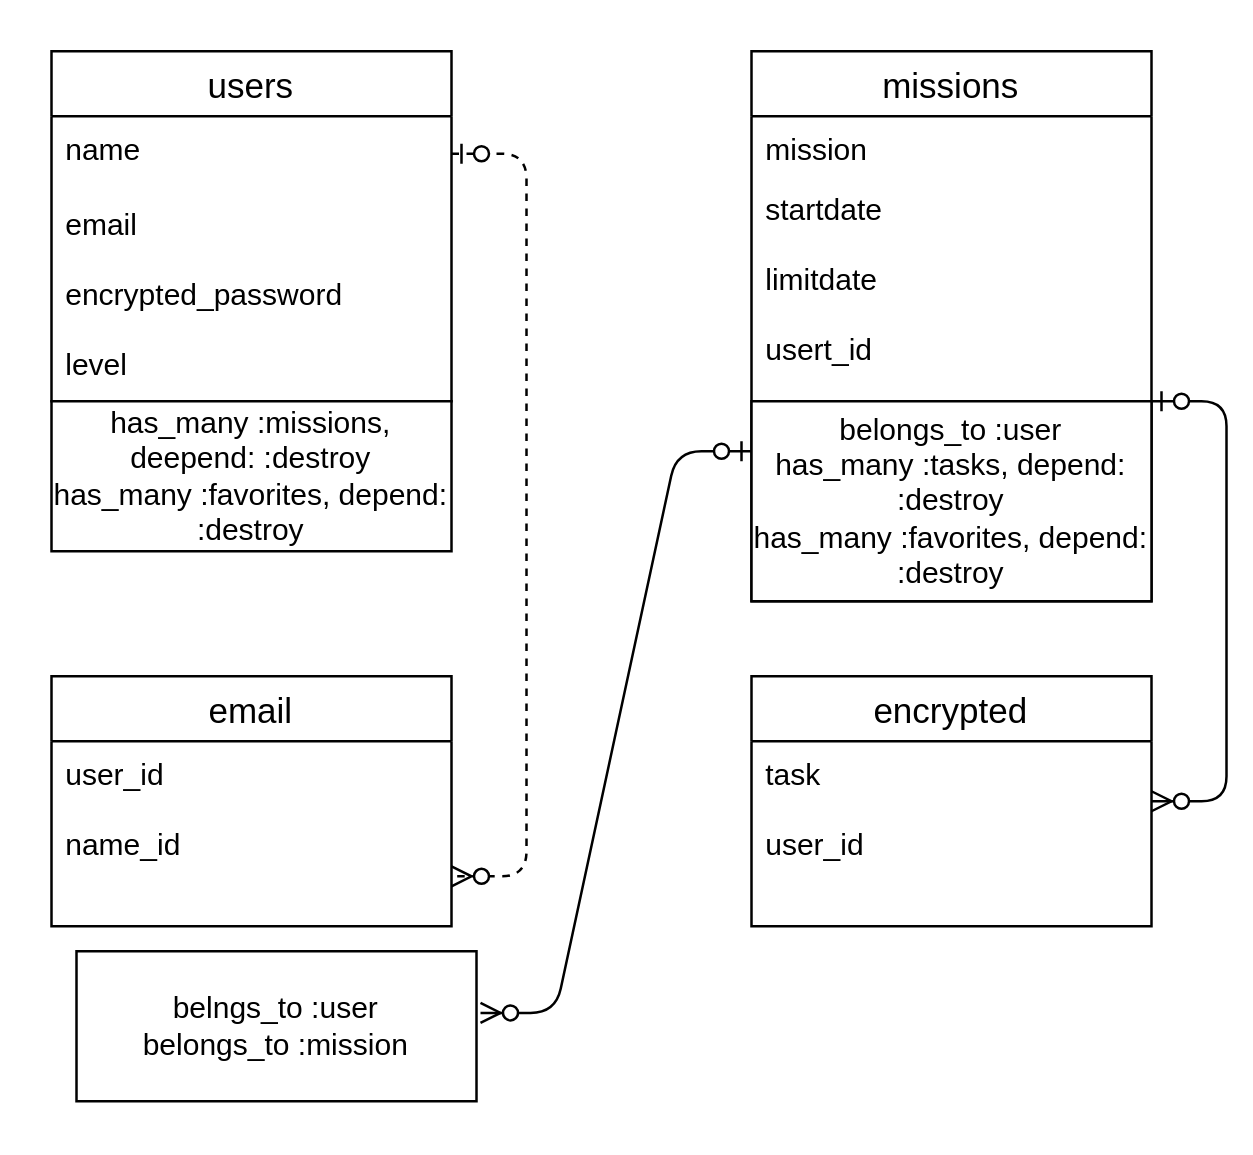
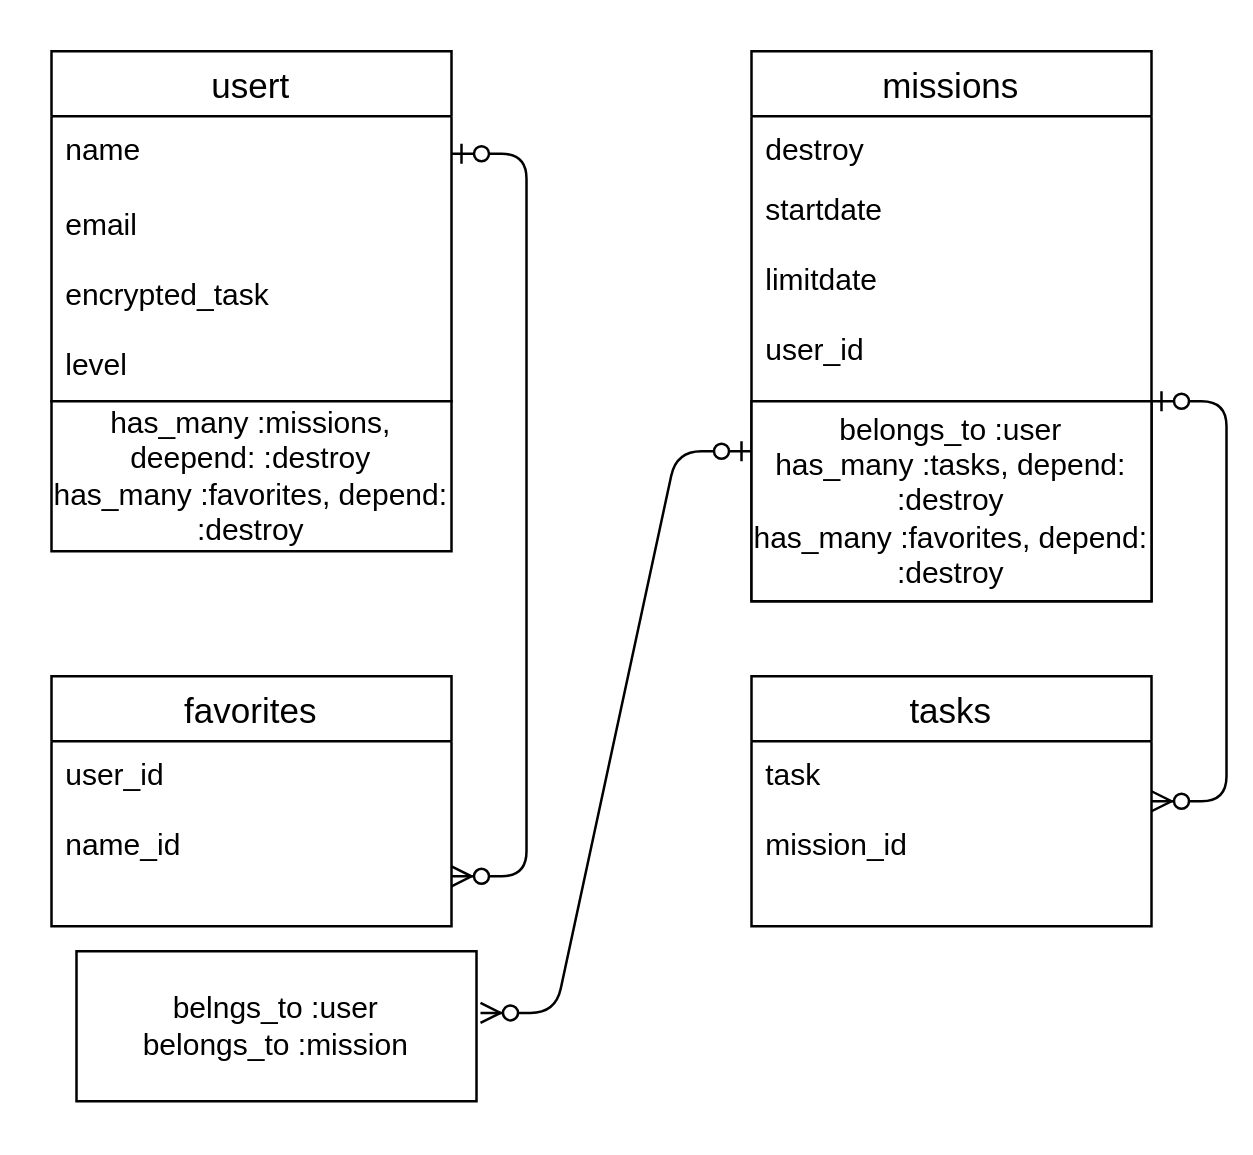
(250, 86) -> (250, 86)
(816, 150) -> (824, 150)
(841, 210) -> (841, 210)
(99, 225) -> (99, 225)
(526, 514) -> (526, 514)
(250, 711) -> (250, 711)
(950, 711) -> (950, 711)
(799, 775) -> (799, 775)
